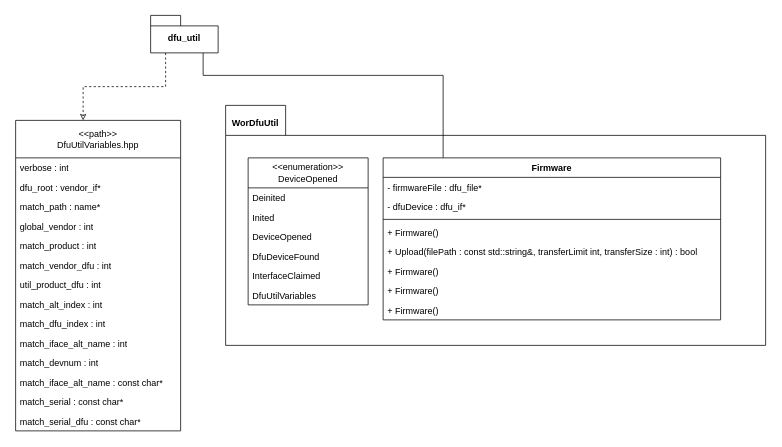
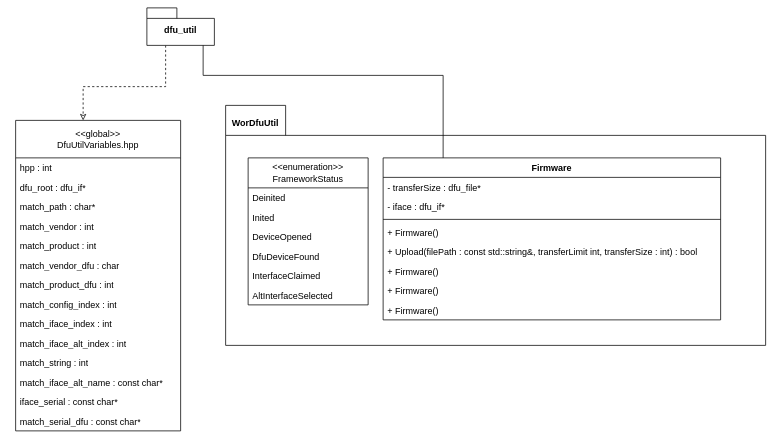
(184, 34) -> (180, 27)
(98, 139) -> (98, 139)
(48, 169) -> (38, 169)
(308, 173) -> (308, 173)
(68, 188) -> (61, 188)
(442, 188) -> (445, 188)
(62, 208) -> (62, 208)
(433, 208) -> (423, 208)
(61, 227) -> (61, 227)
(71, 266) -> (74, 266)
(68, 286) -> (73, 286)
(288, 296) -> (300, 296)
(66, 305) -> (73, 305)
(67, 325) -> (71, 325)
(78, 344) -> (80, 344)
(61, 364) -> (59, 364)
(78, 403) -> (77, 403)
